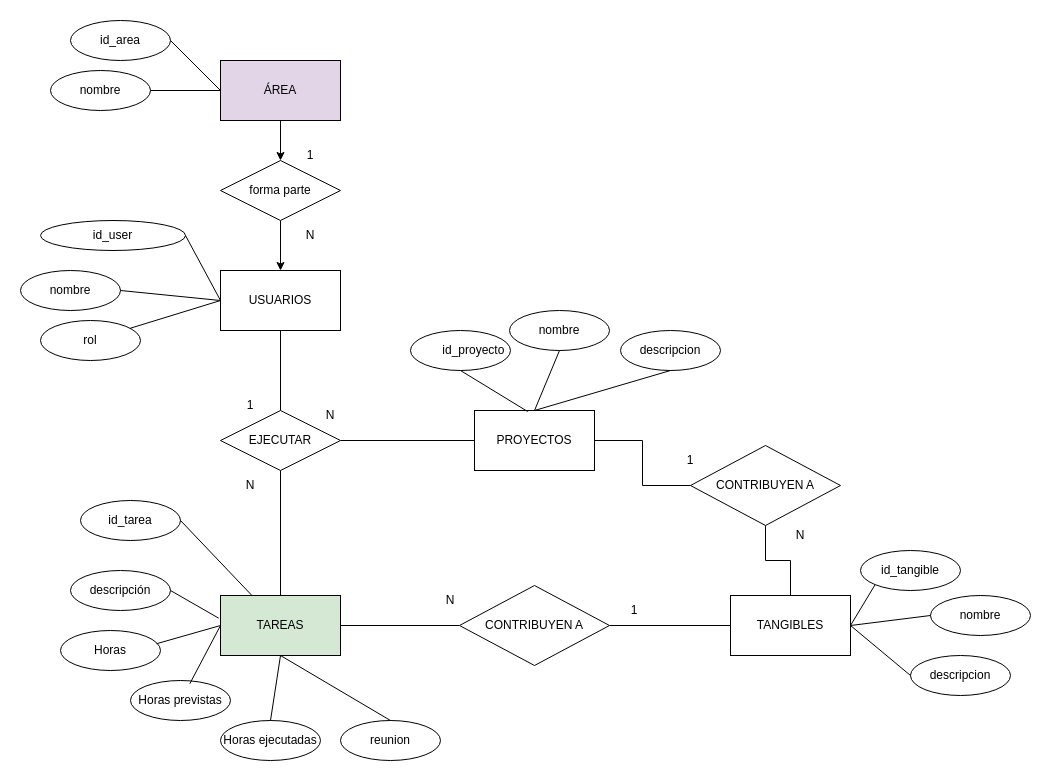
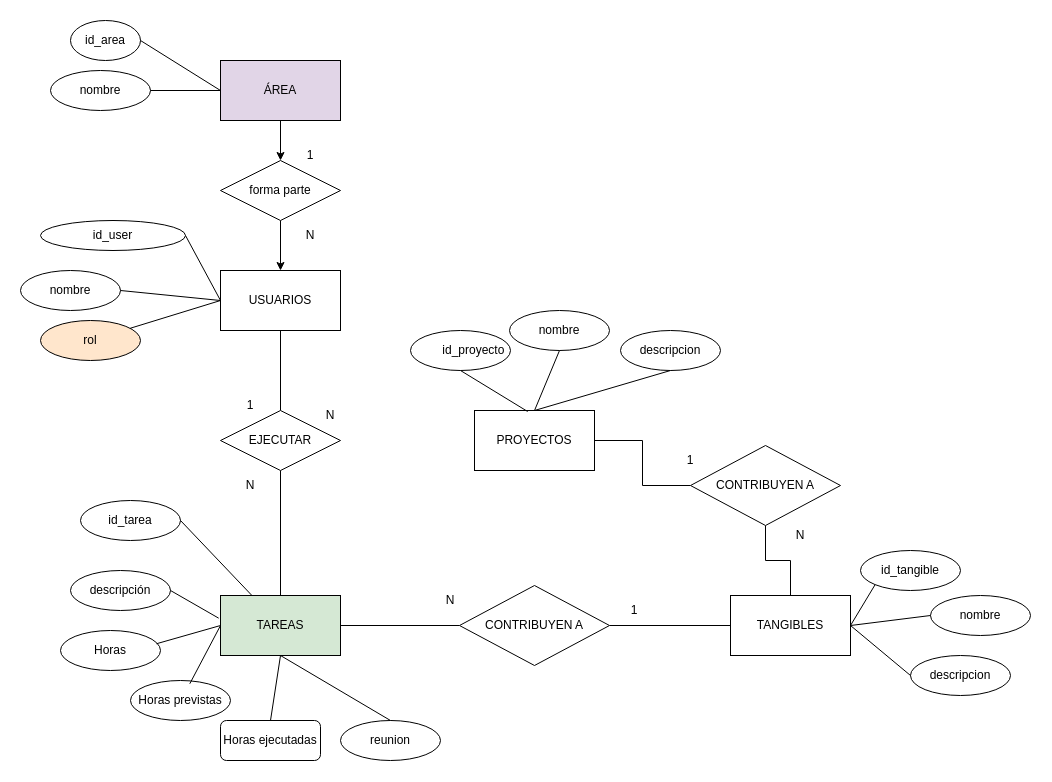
(121, 41) -> (106, 41)
(91, 341) -> (91, 341)
(408, 441) -> none
(271, 741) -> (271, 741)
